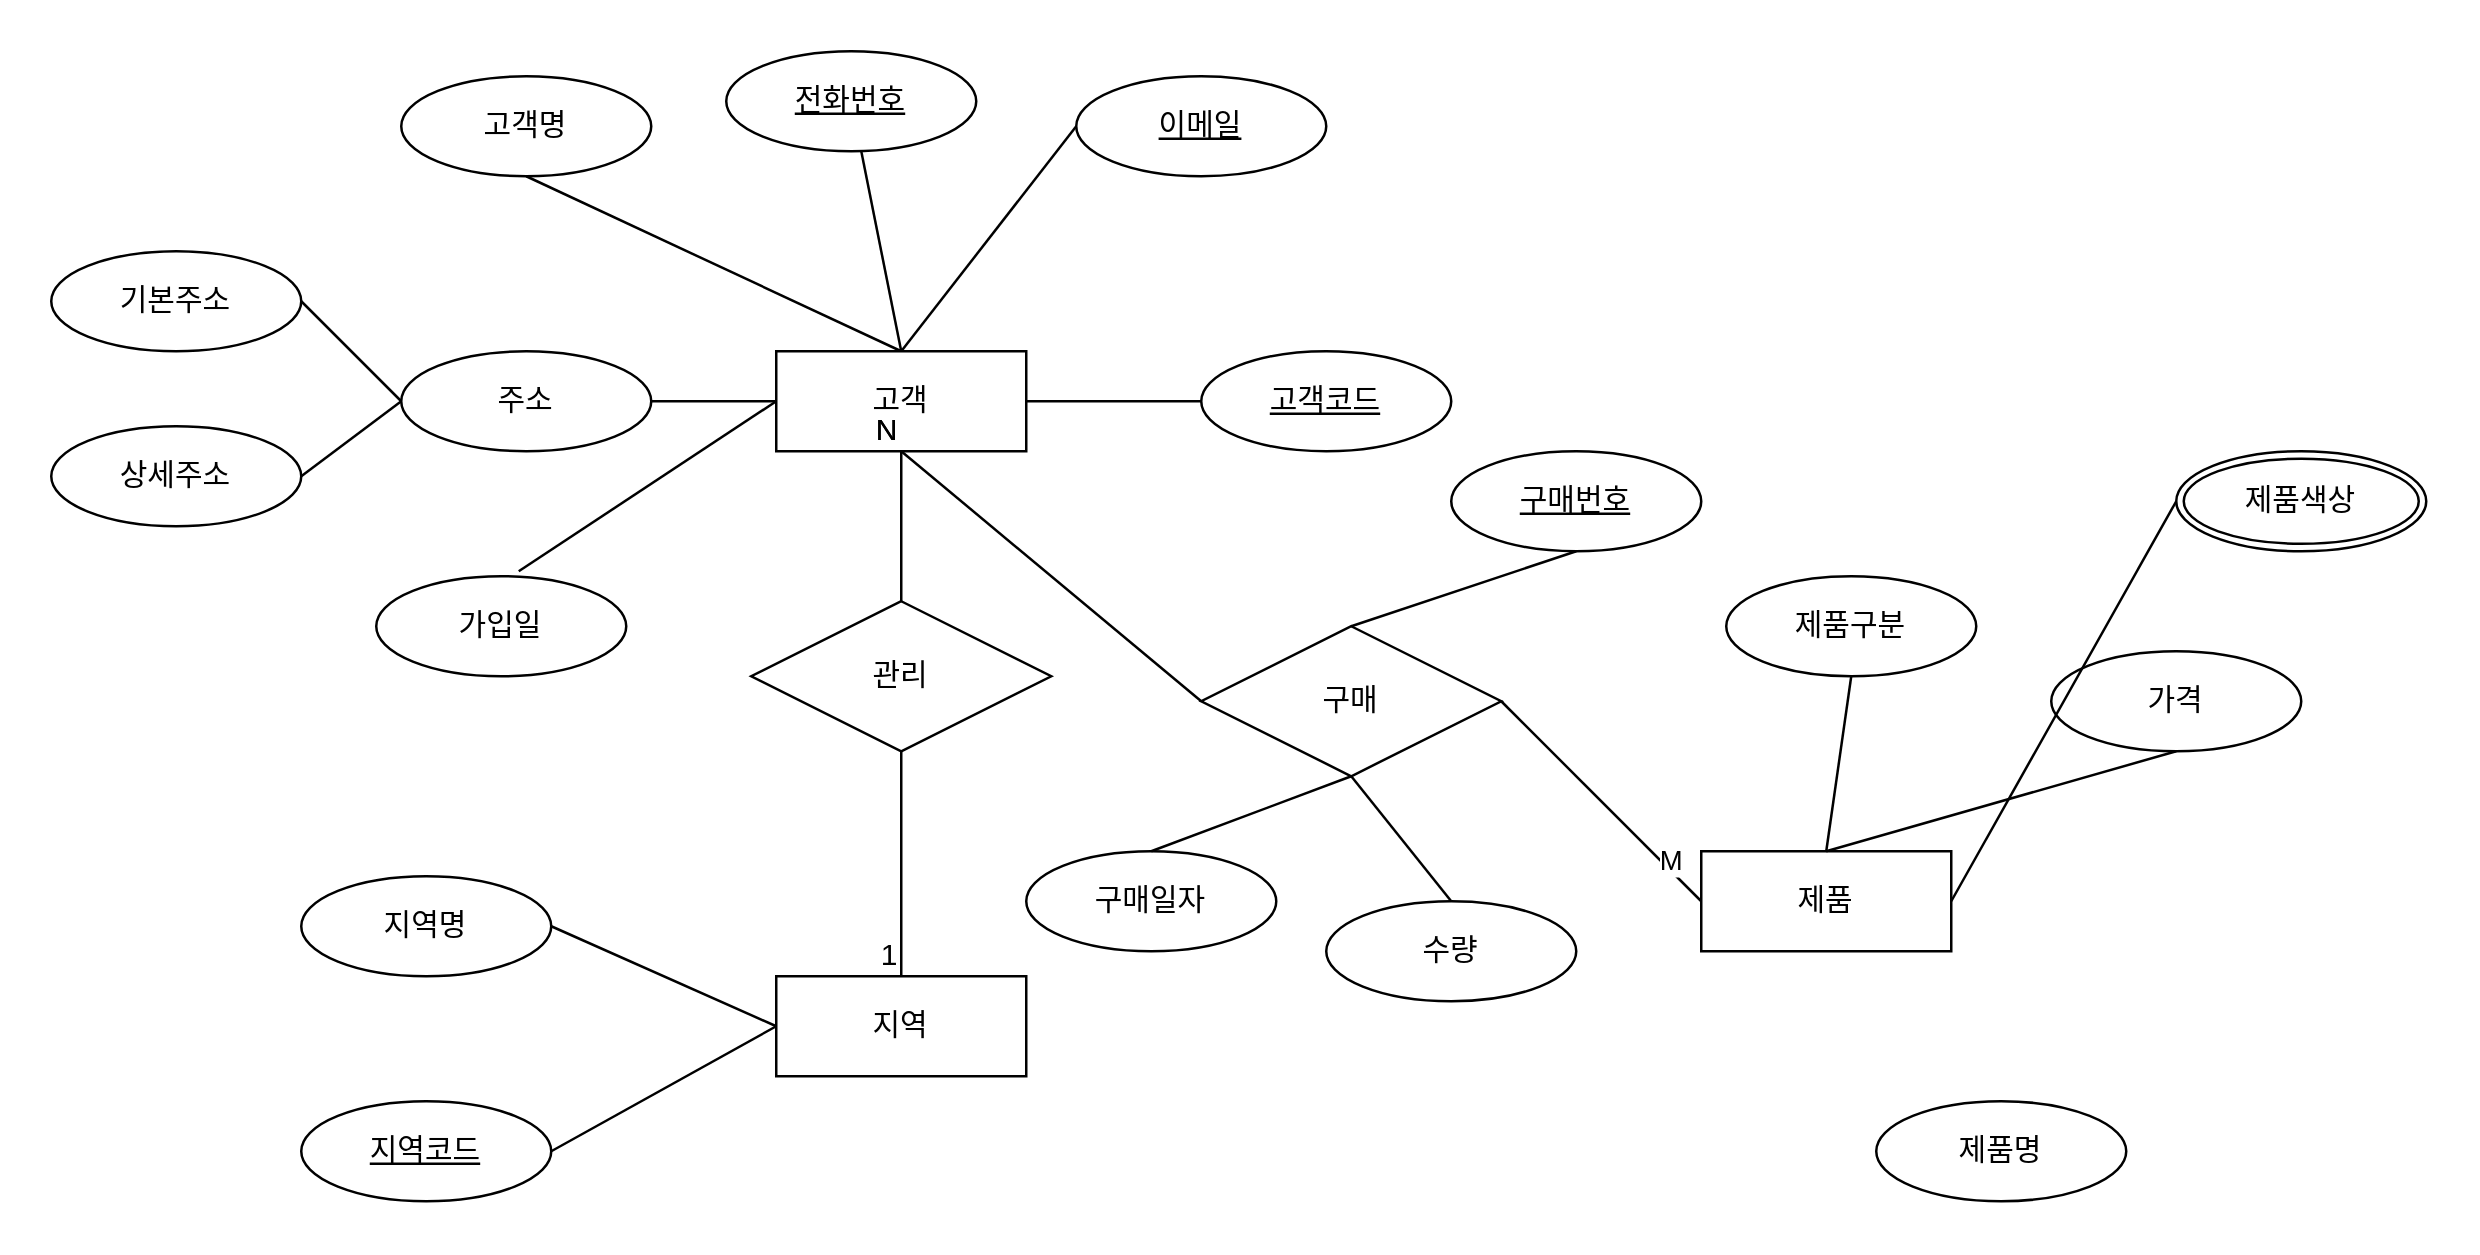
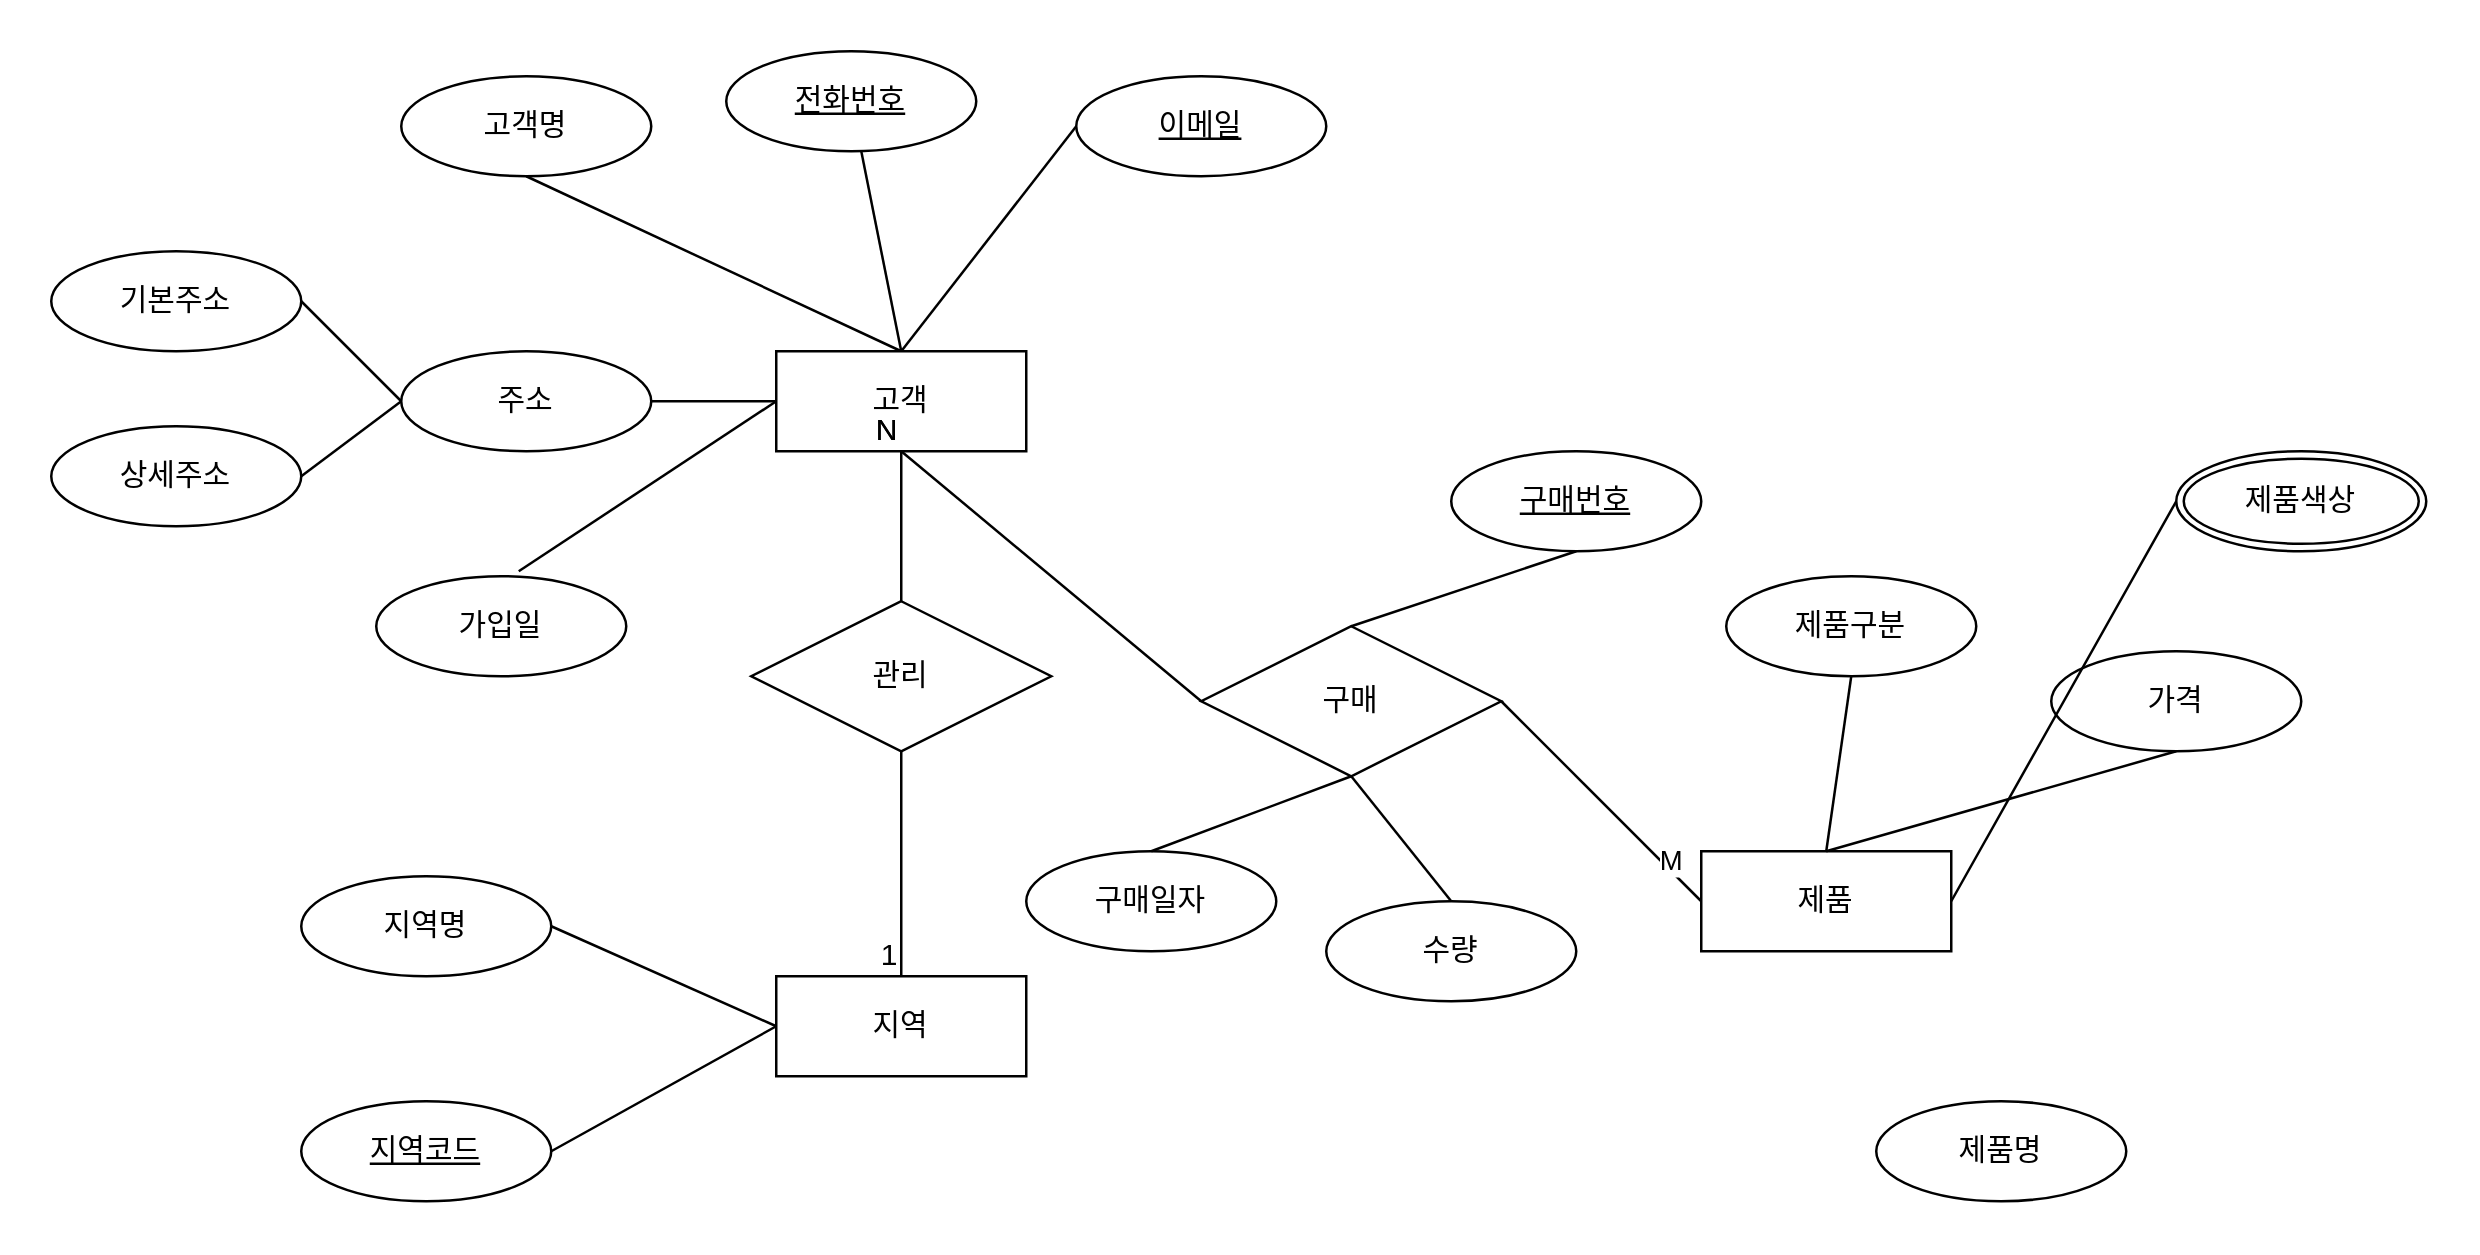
(1113, 401) -> none
(1326, 401) -> none
